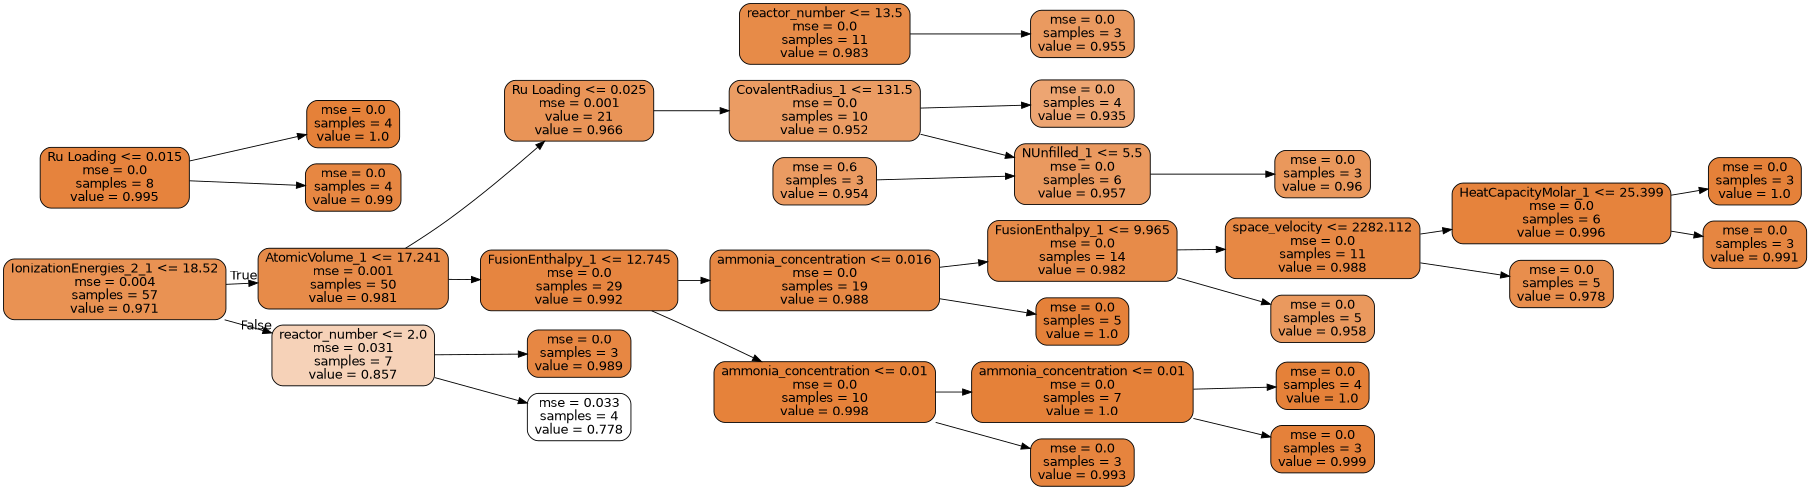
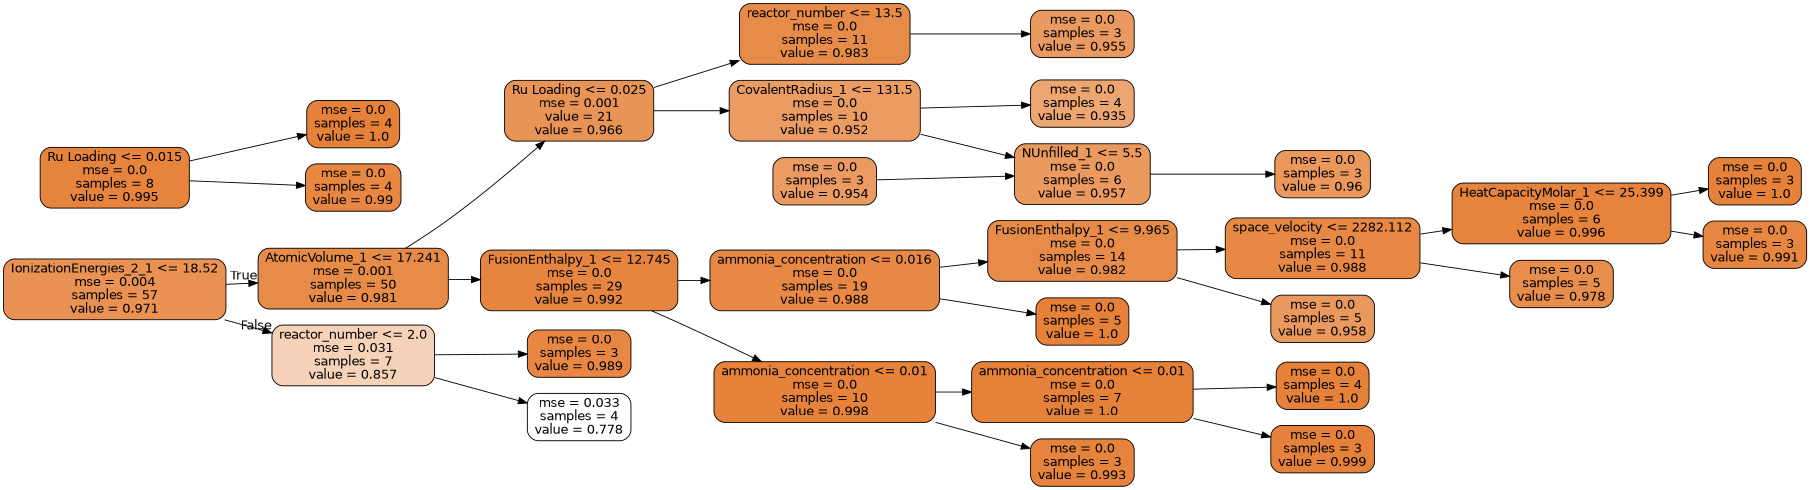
none -> (692, 75)
(825, 181) -> (825, 181)
